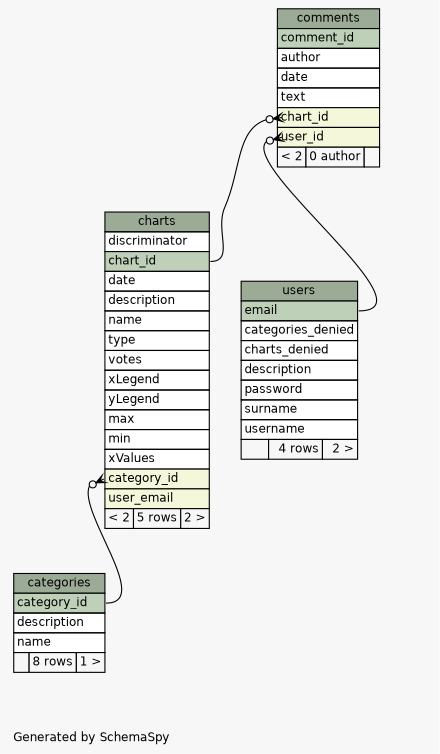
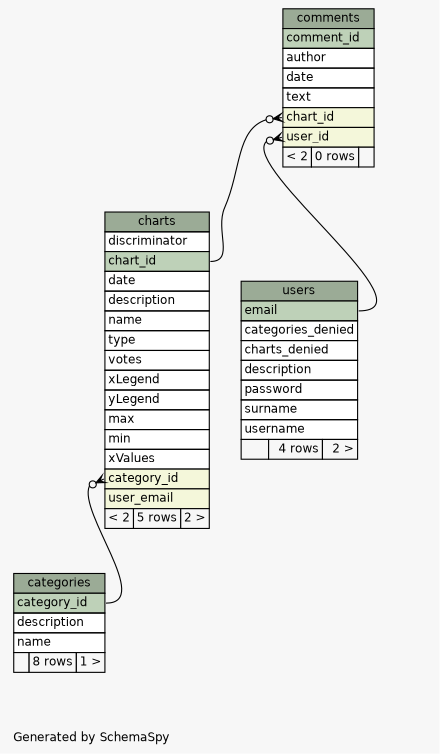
(335, 157) -> (335, 157)
